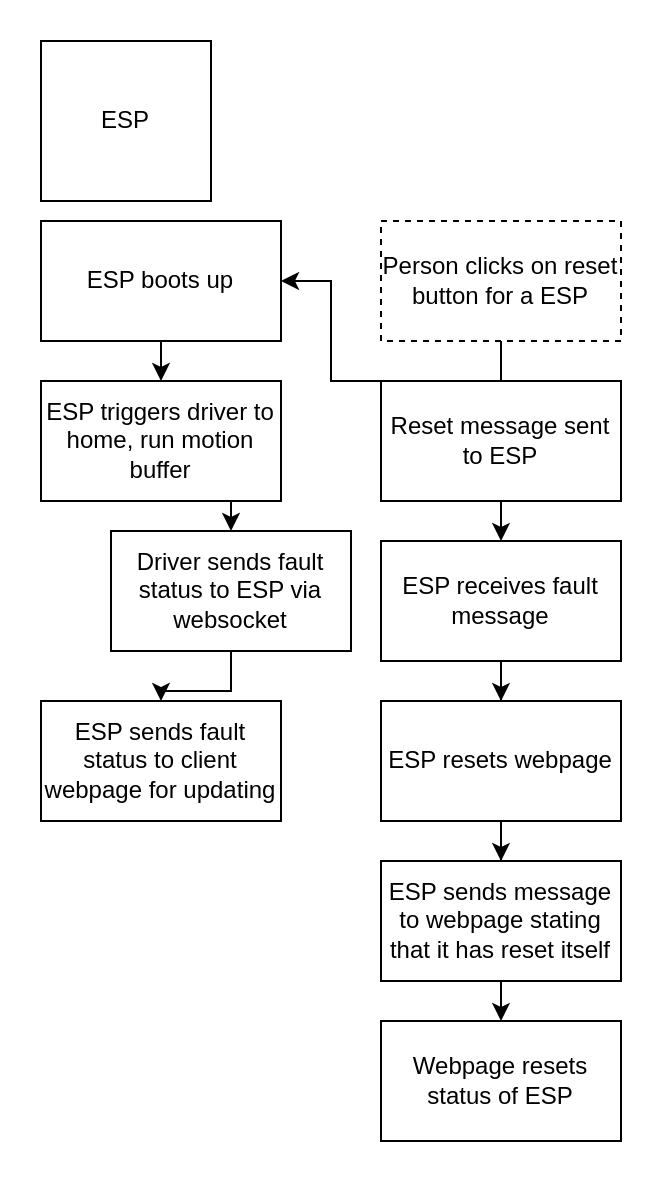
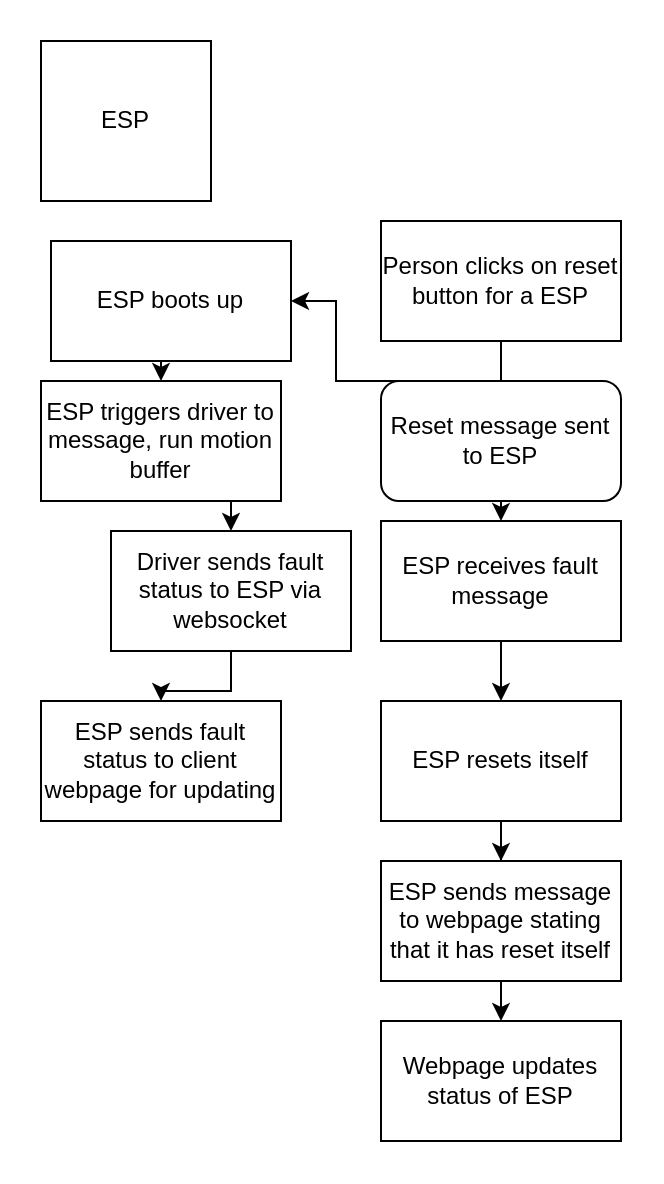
(161, 281) -> (171, 301)
(501, 281) -> (501, 281)
(161, 441) -> (161, 441)
(501, 441) -> (501, 441)
(501, 601) -> (501, 581)
(501, 761) -> (501, 761)
(501, 1081) -> (501, 1081)
